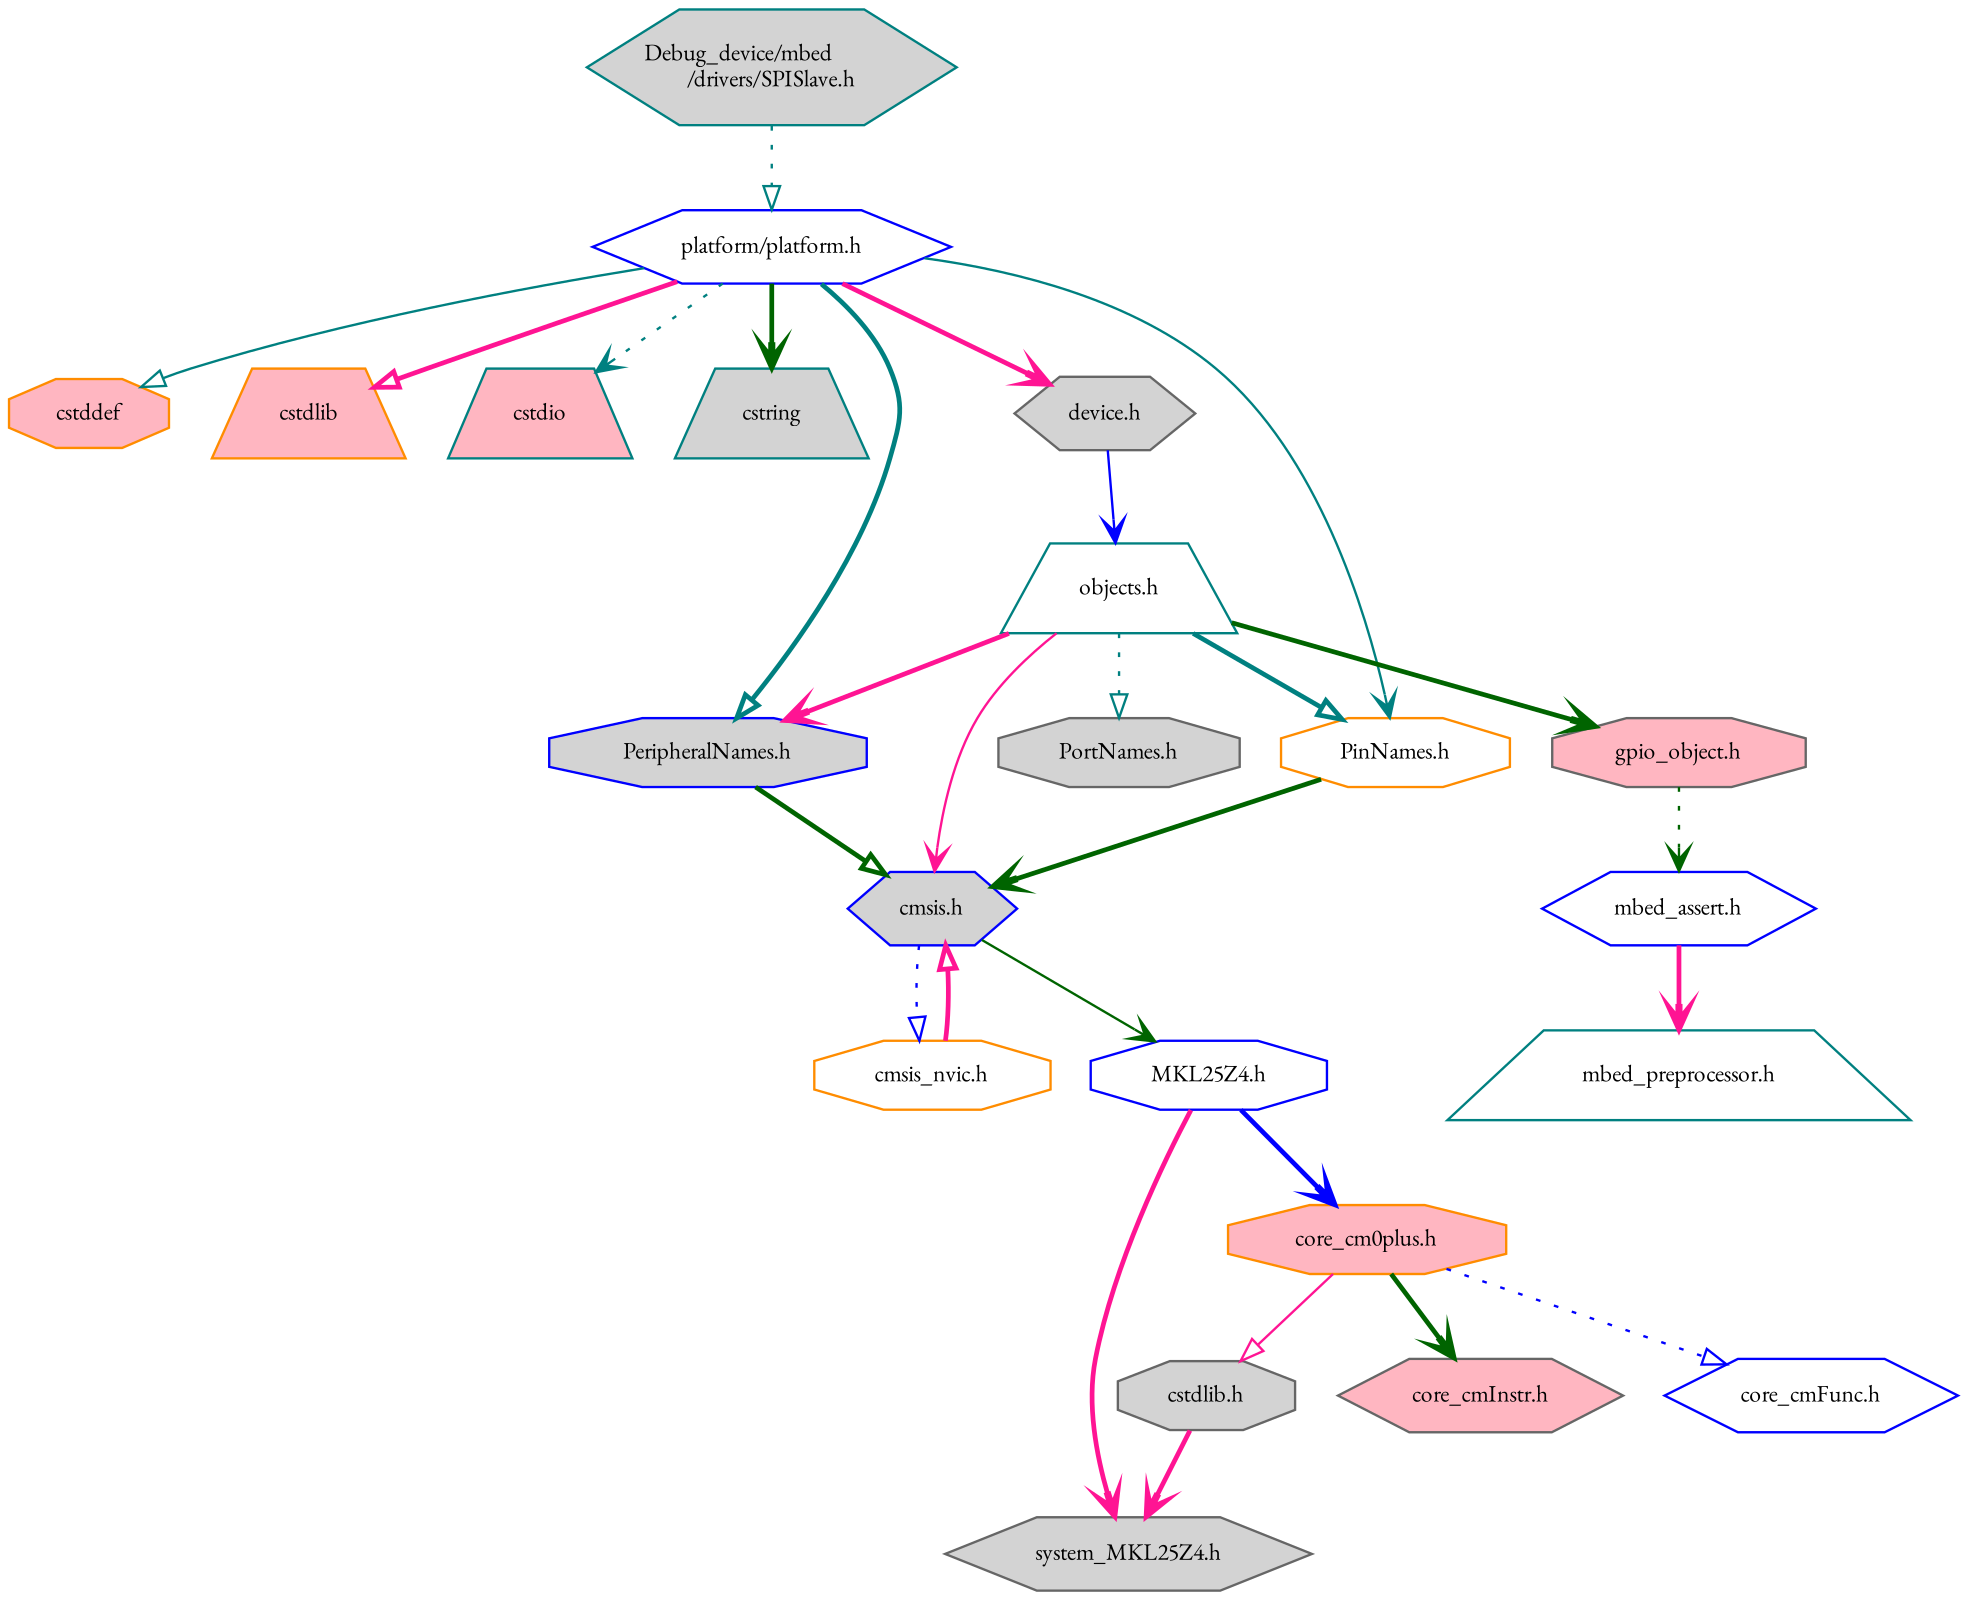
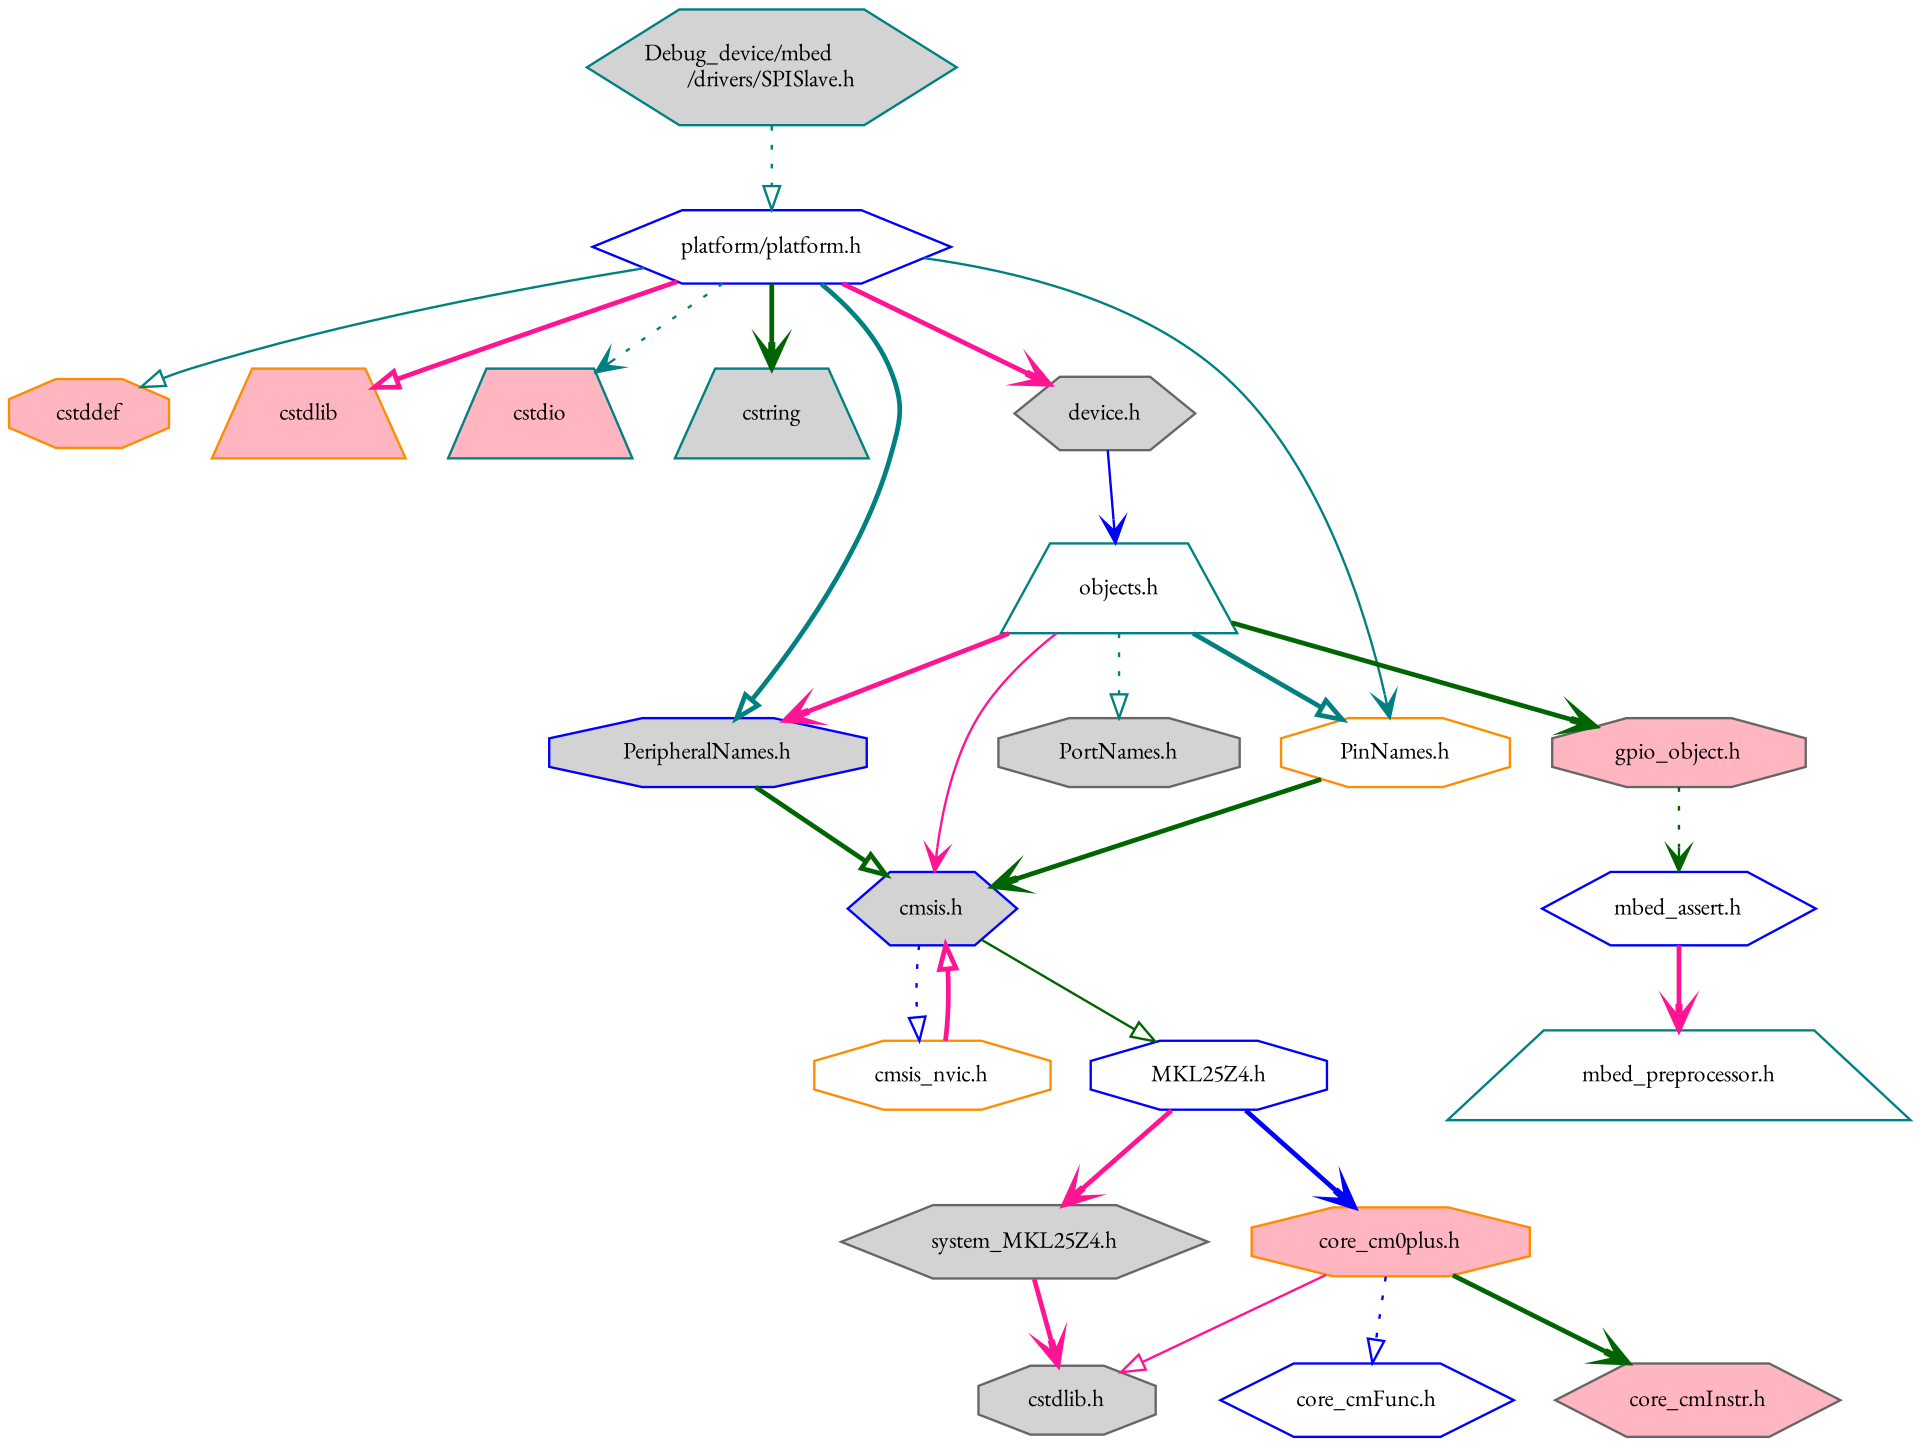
(1058, 985) -> (1058, 985)
(1173, 1463) -> (1043, 1311)
